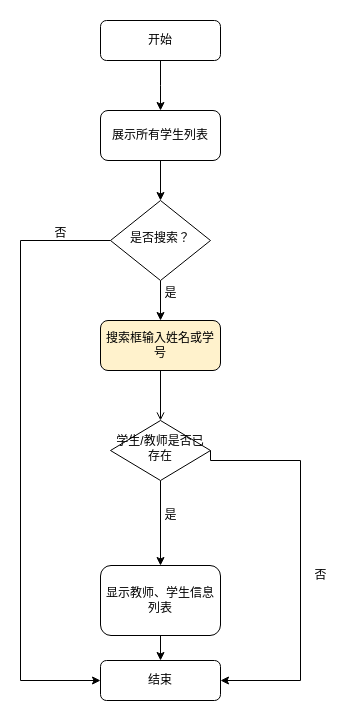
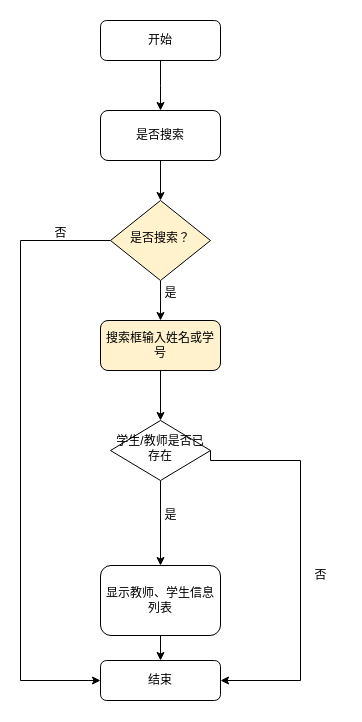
(161, 136) -> (161, 136)
(161, 241) -> (161, 241)
(161, 414) -> (161, 412)
